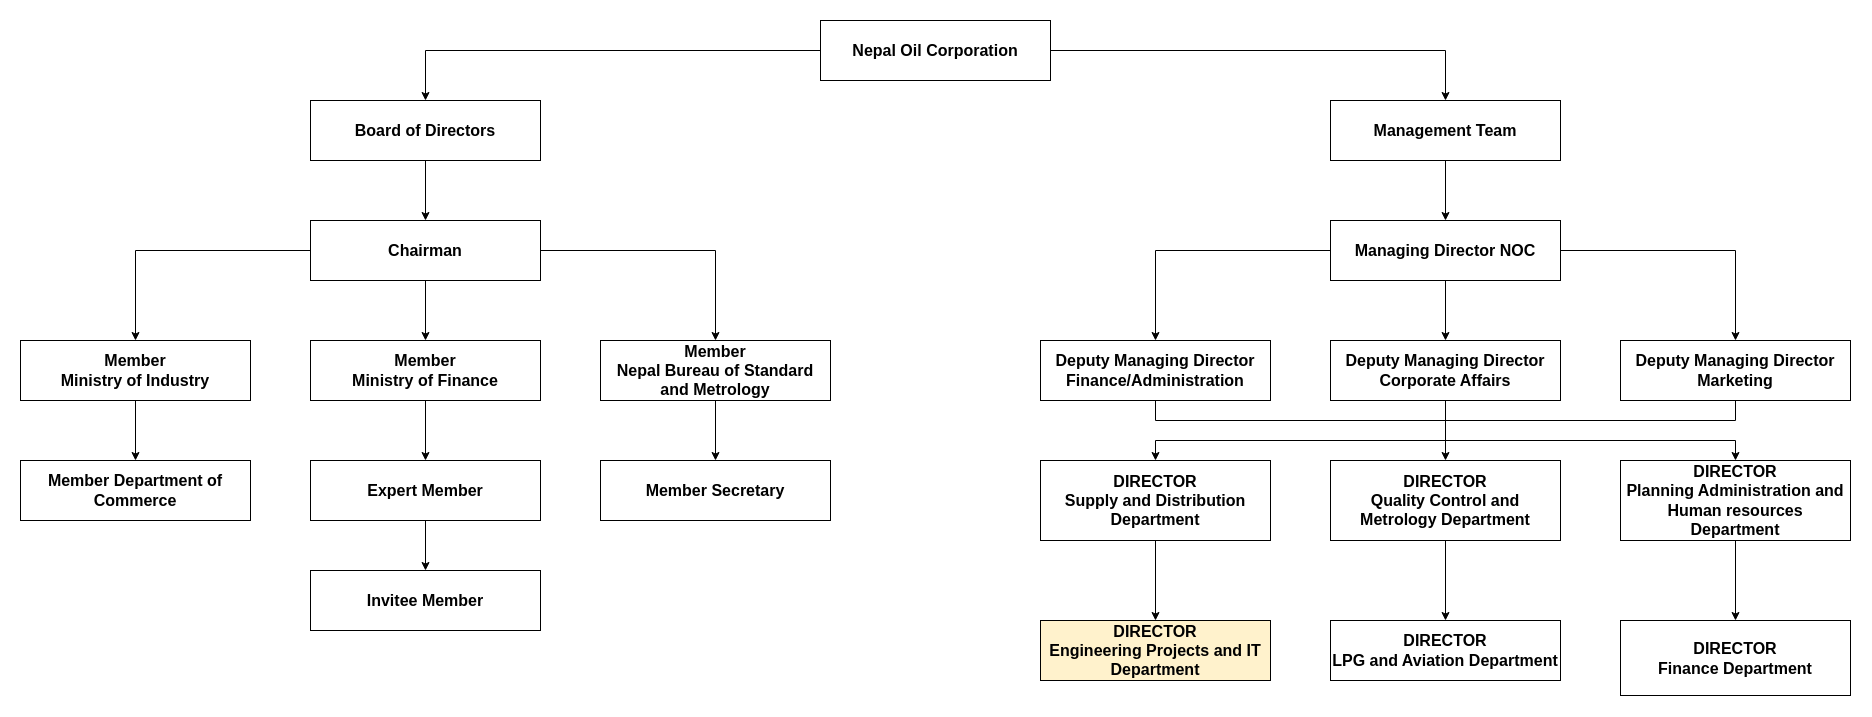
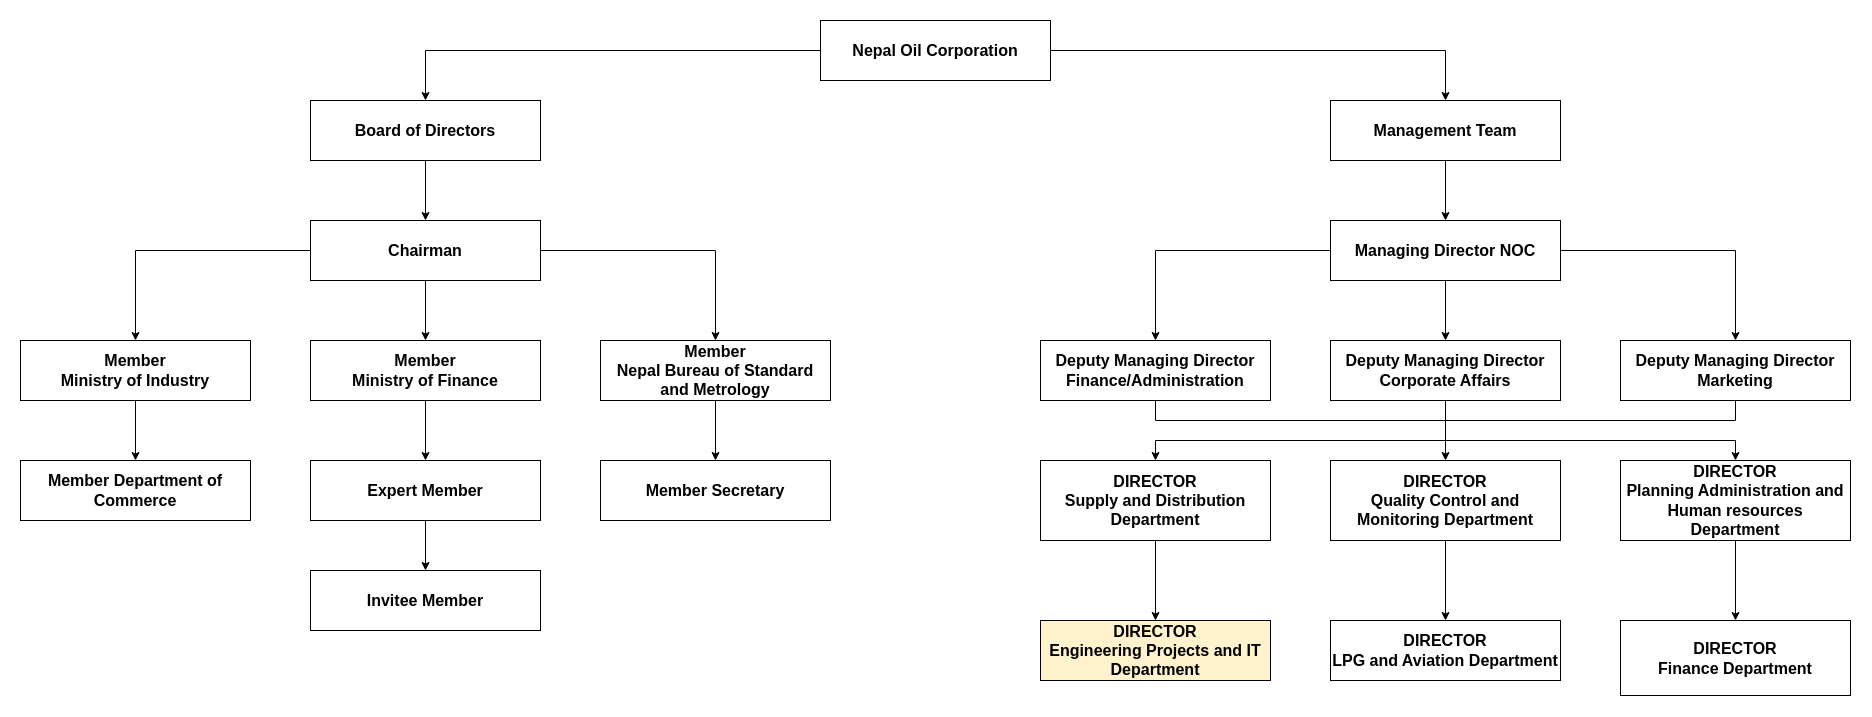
(1446, 501) -> (1446, 501)
